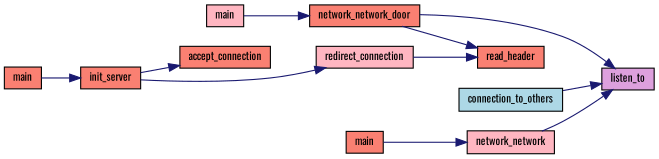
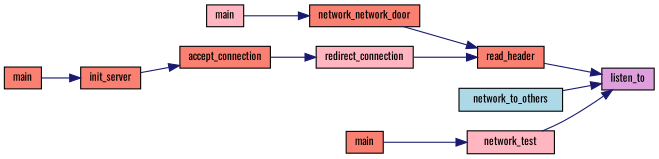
(517, 24) -> (567, 68)
(228, 81) -> (288, 57)
(511, 100) -> (511, 100)
(511, 142) -> (511, 142)
